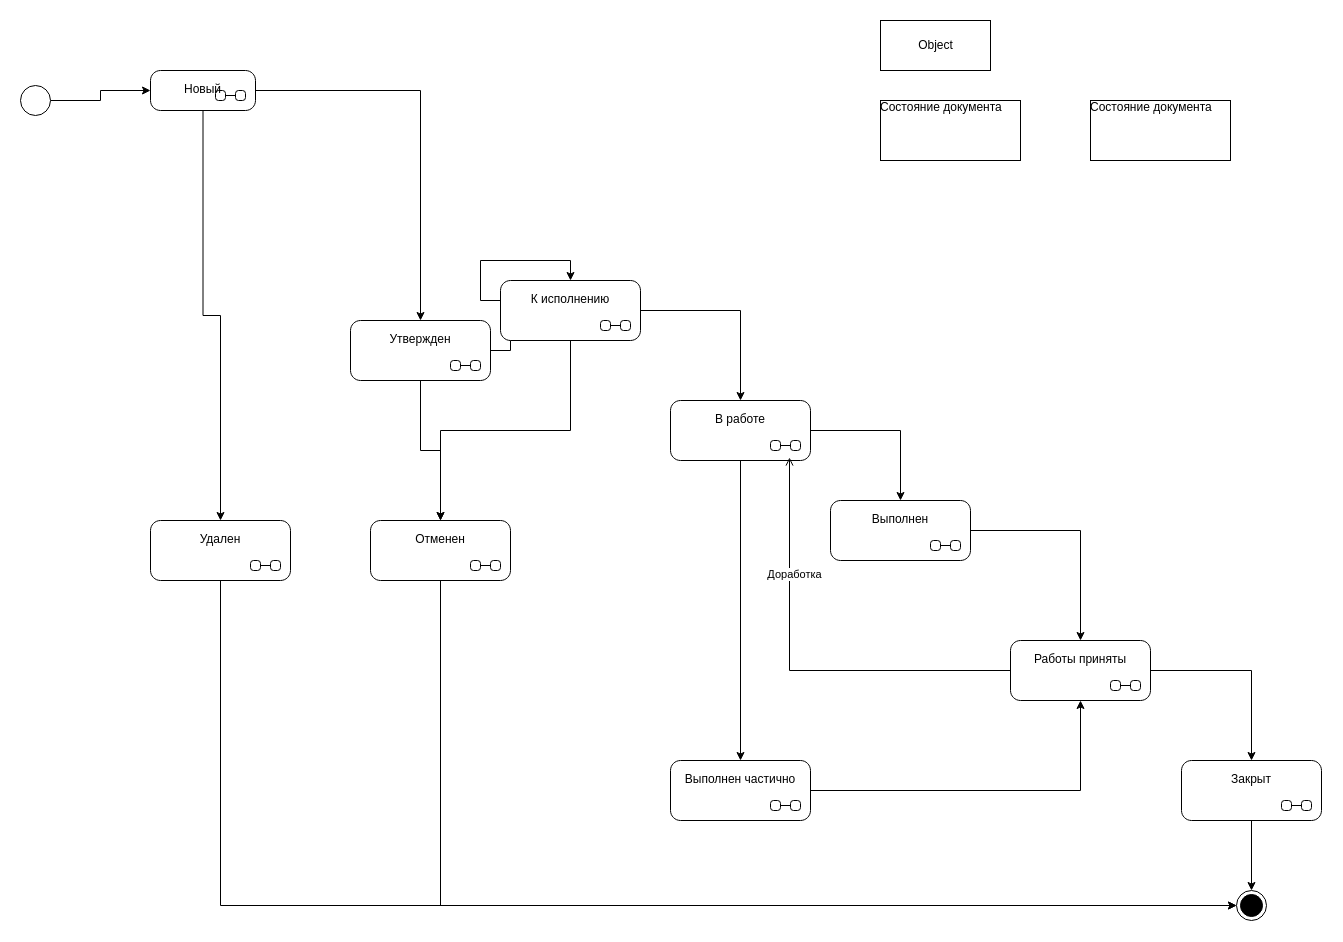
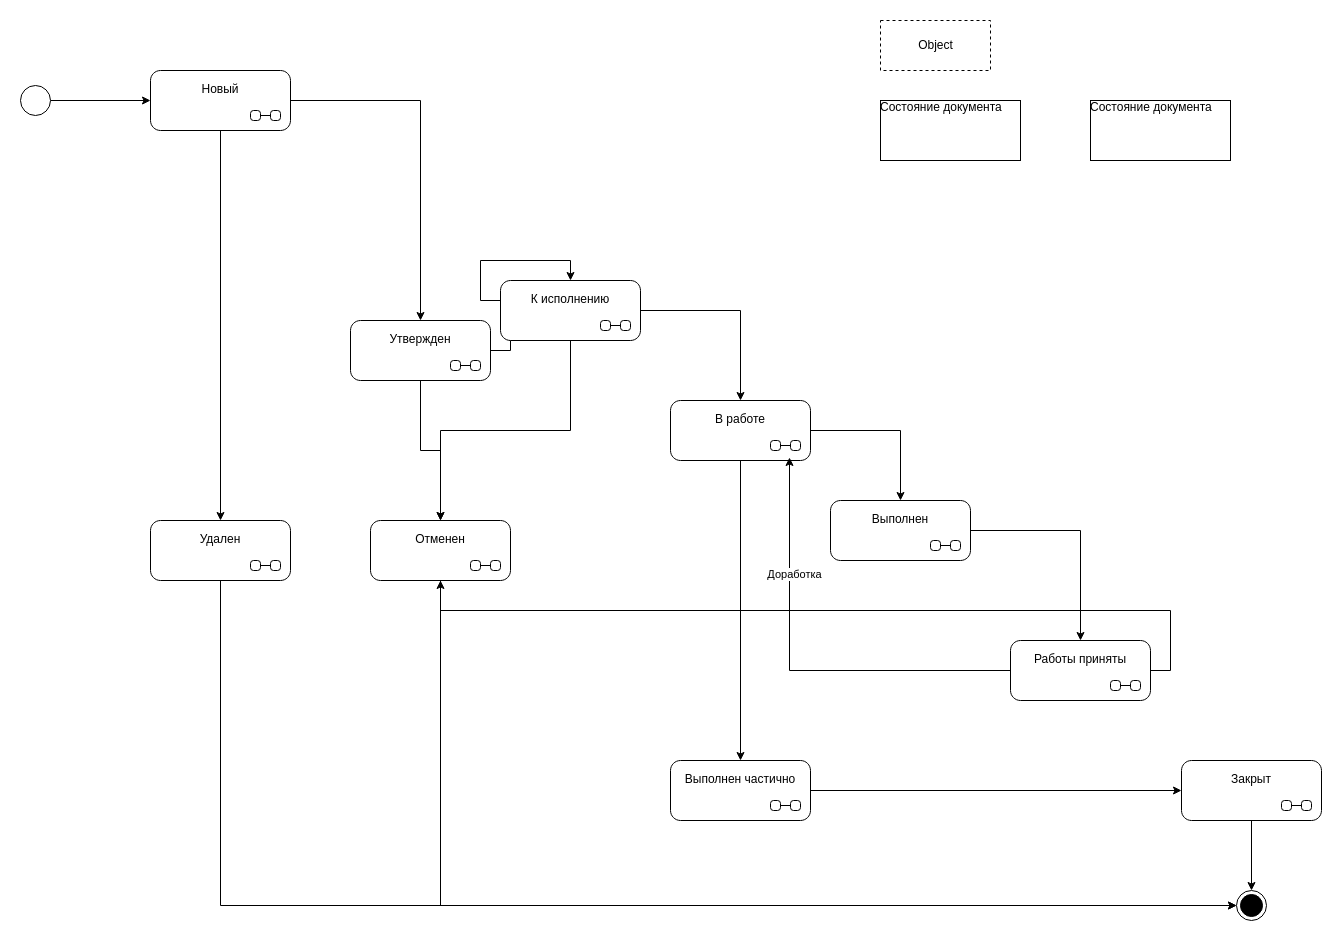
(936, 46) -> (936, 46)
(203, 91) -> (221, 101)
(790, 464) -> (790, 466)
(1251, 671) -> (838, 611)
(1081, 750) -> (1126, 791)
